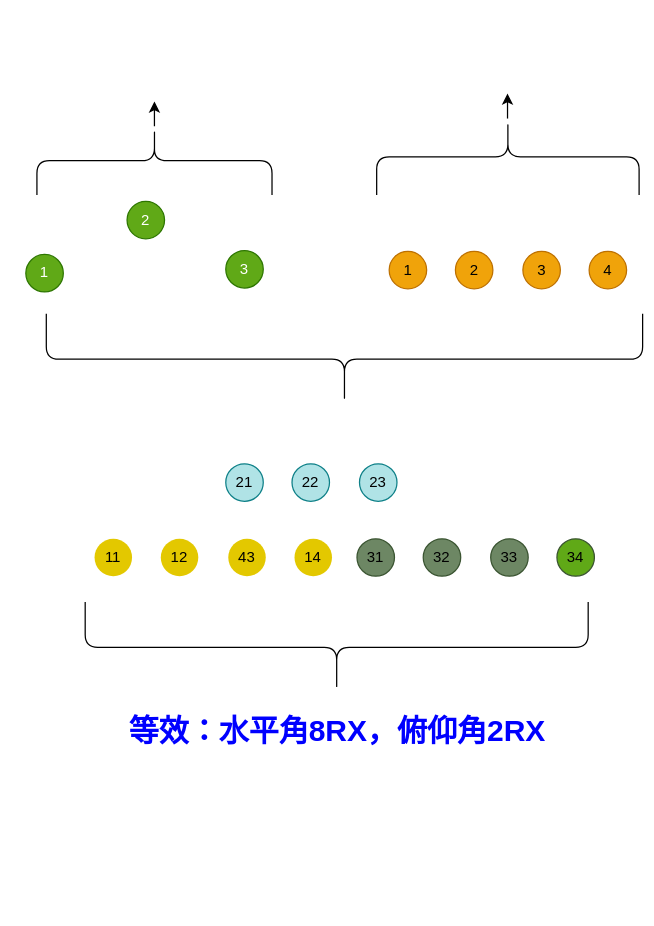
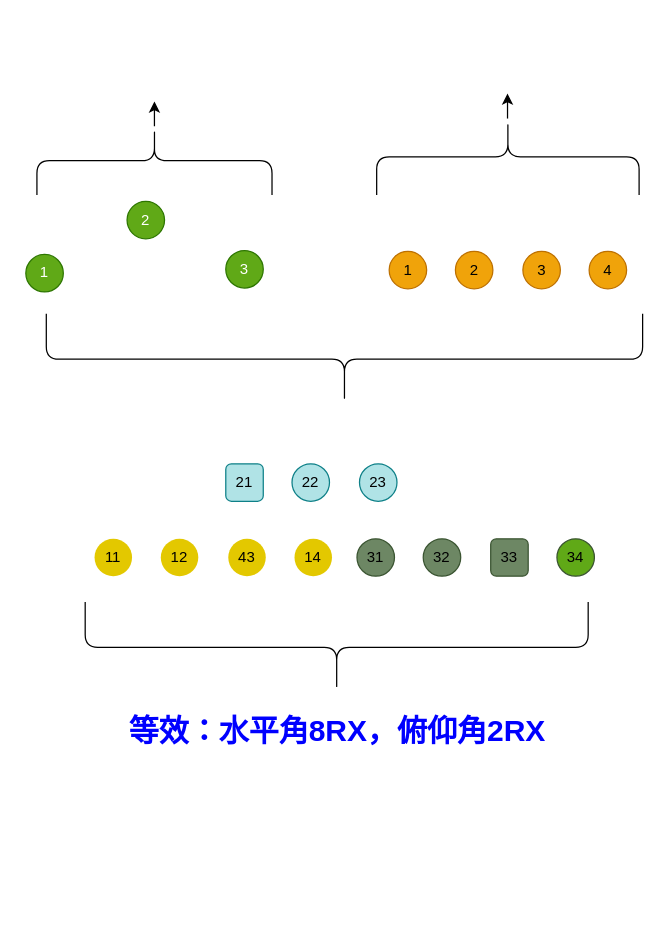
(244, 483) -> (244, 483)
(509, 558) -> (509, 558)
